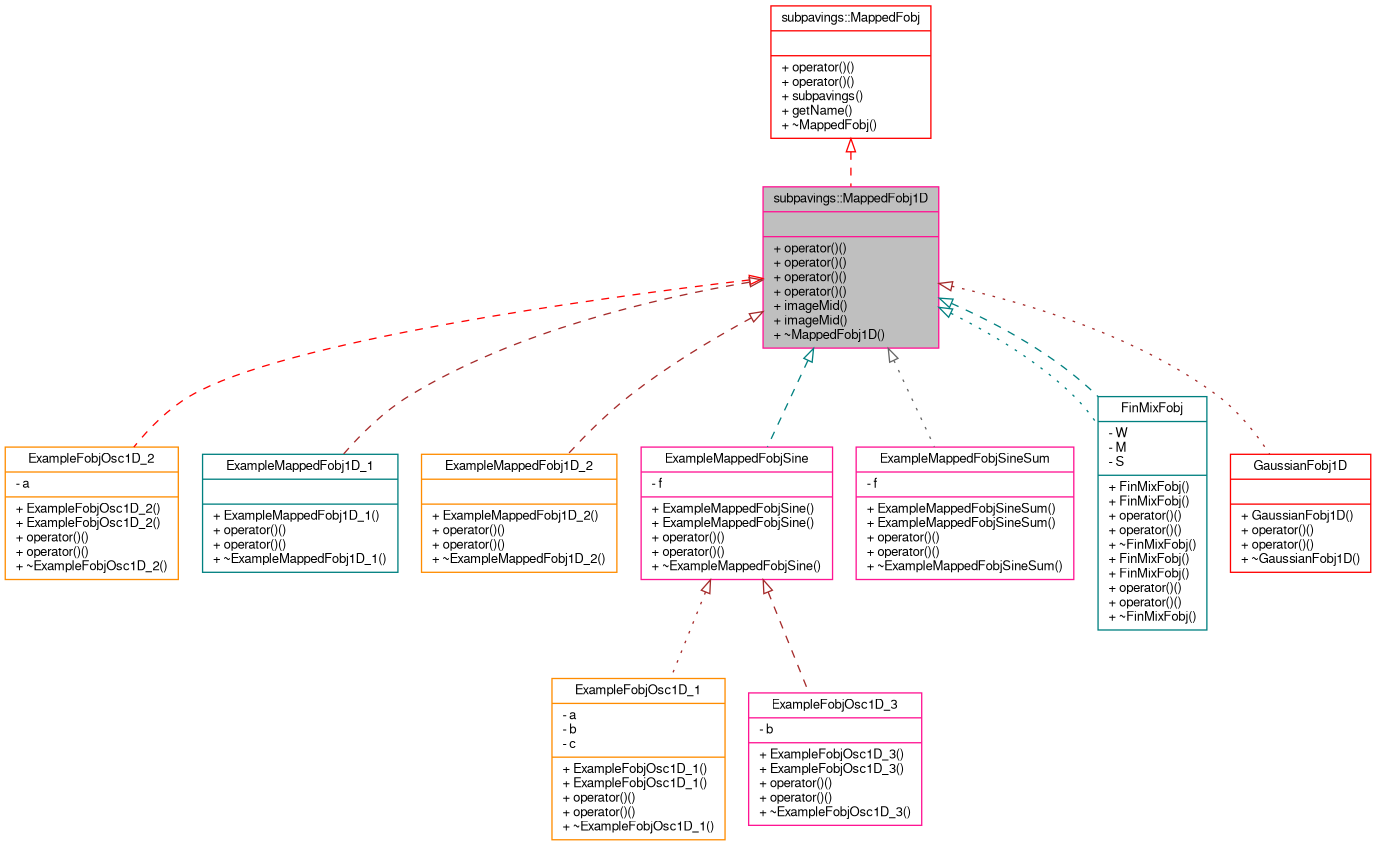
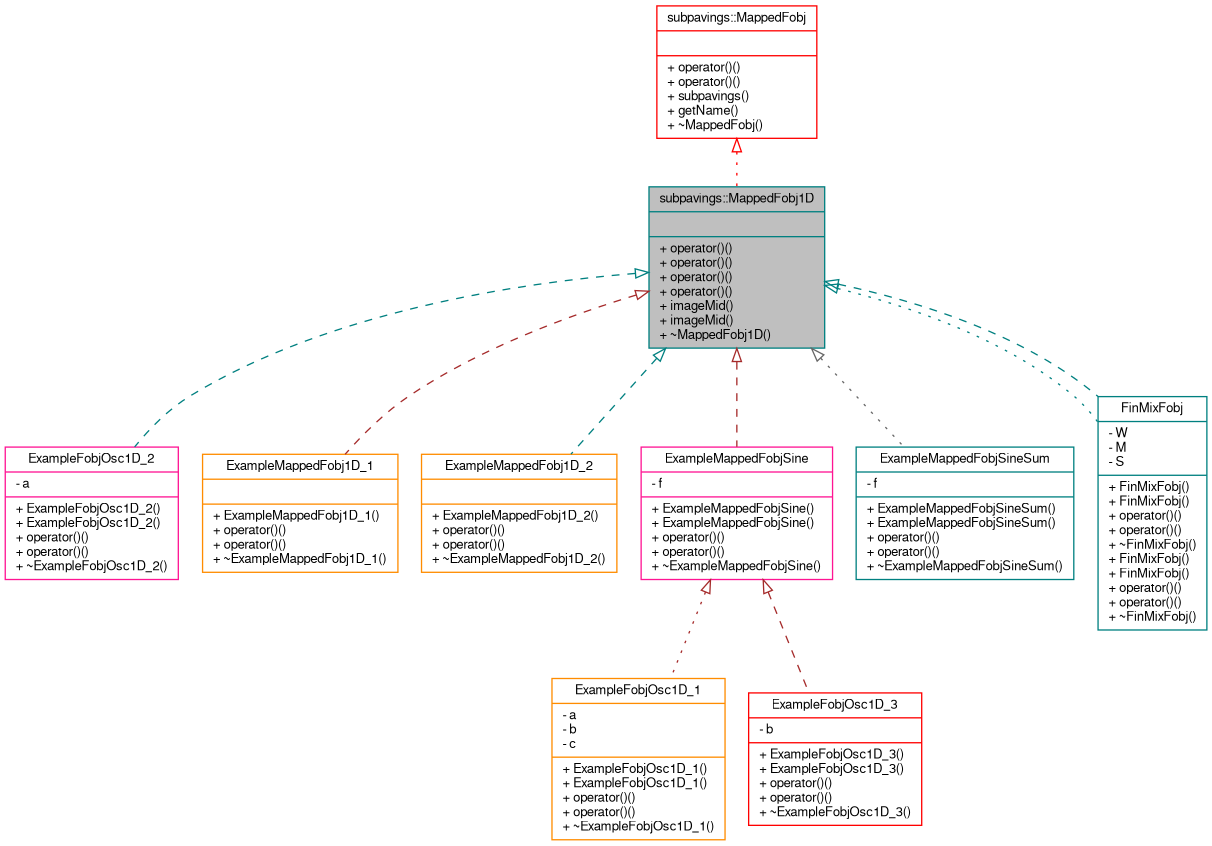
(851, 169) -> (737, 169)
(851, 267) -> (737, 267)
(428, 328) -> (369, 320)
(654, 378) -> (614, 406)
(788, 404) -> (737, 404)
(92, 513) -> (92, 513)
(300, 513) -> (300, 513)
(965, 513) -> (965, 513)
(1301, 513) -> none
(835, 759) -> (835, 759)
